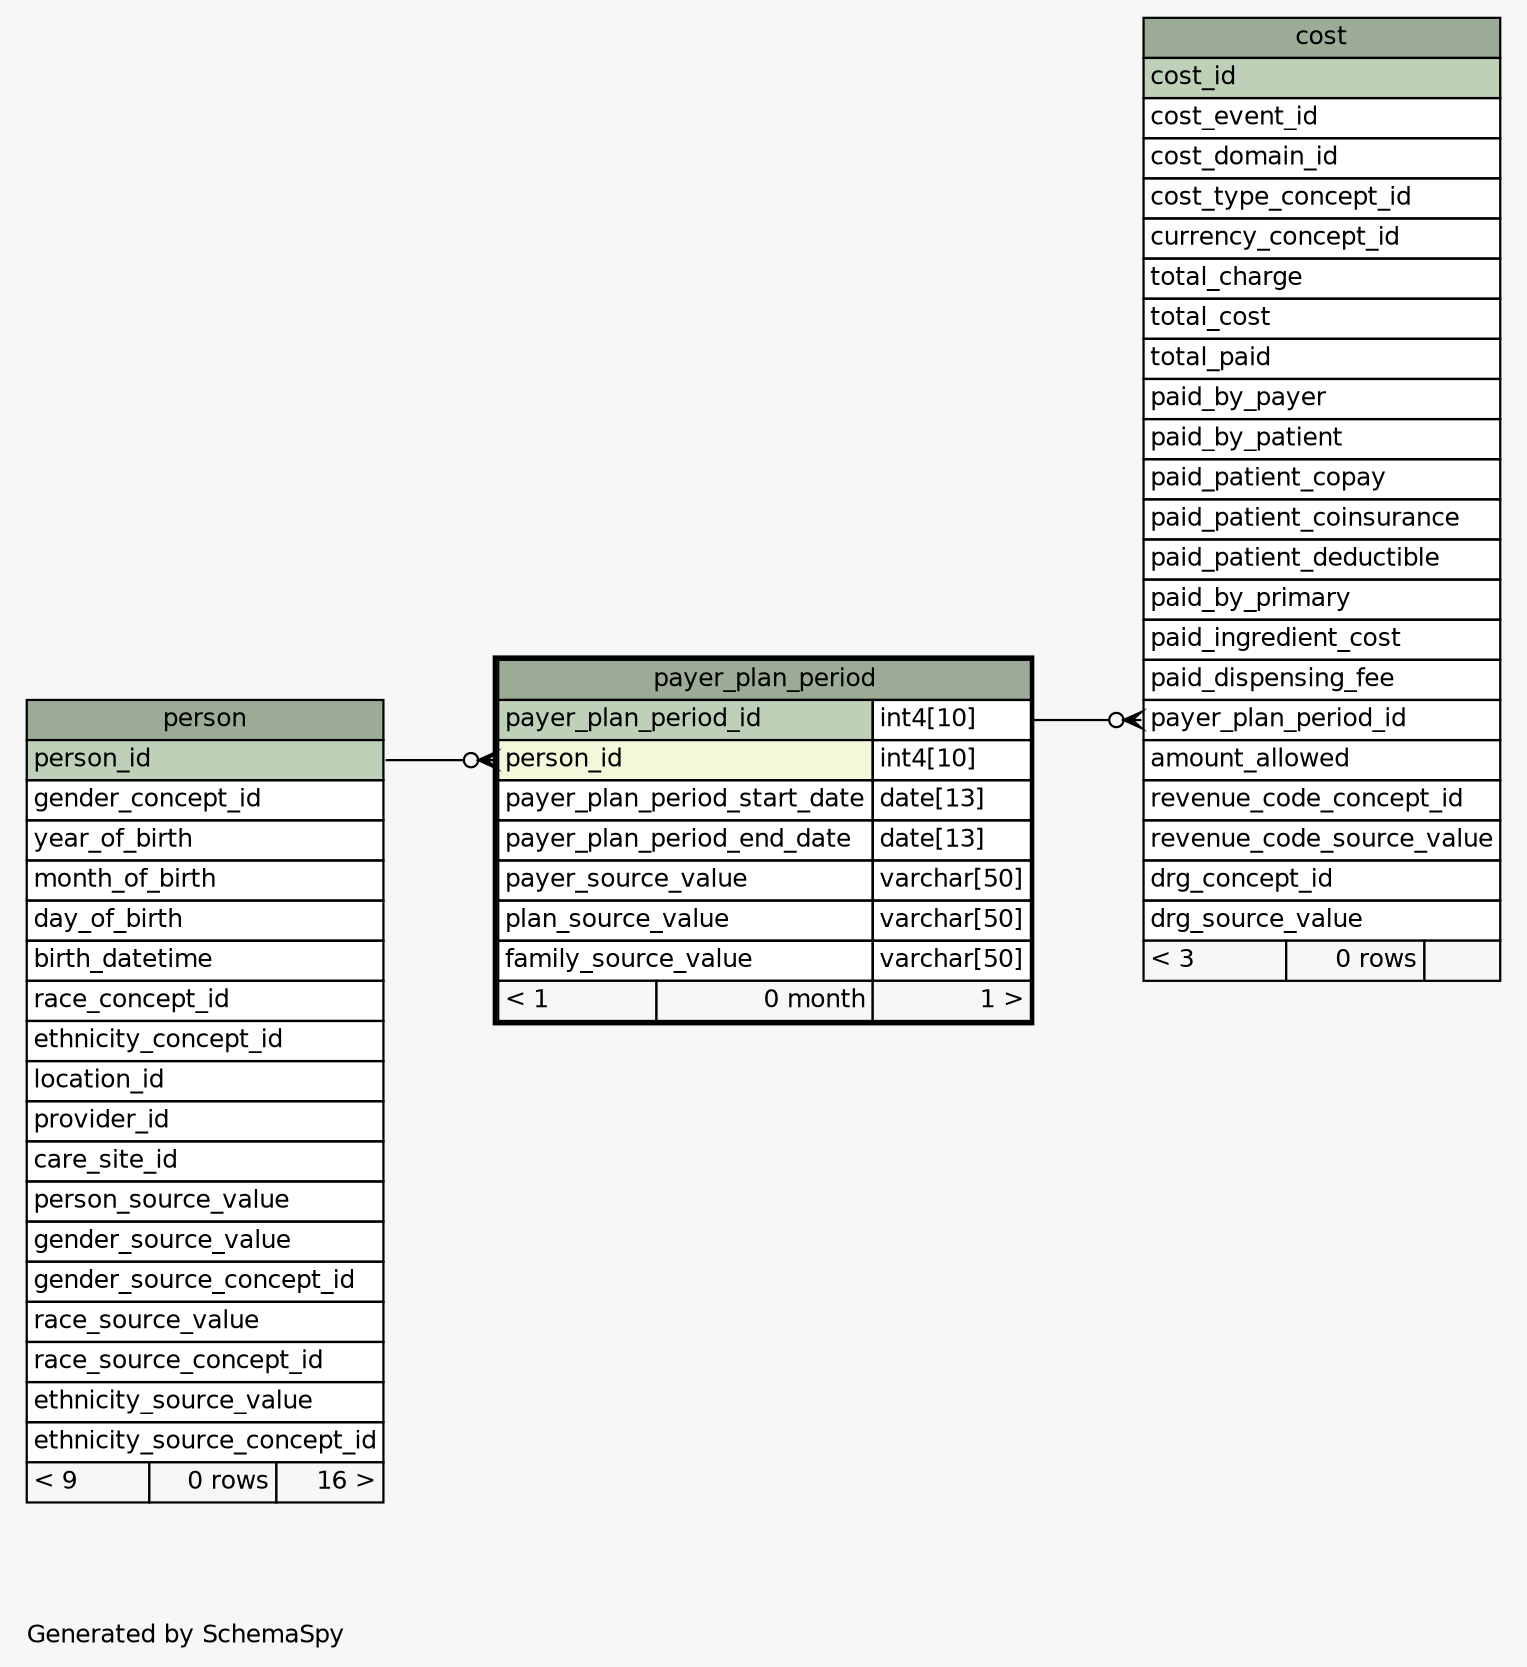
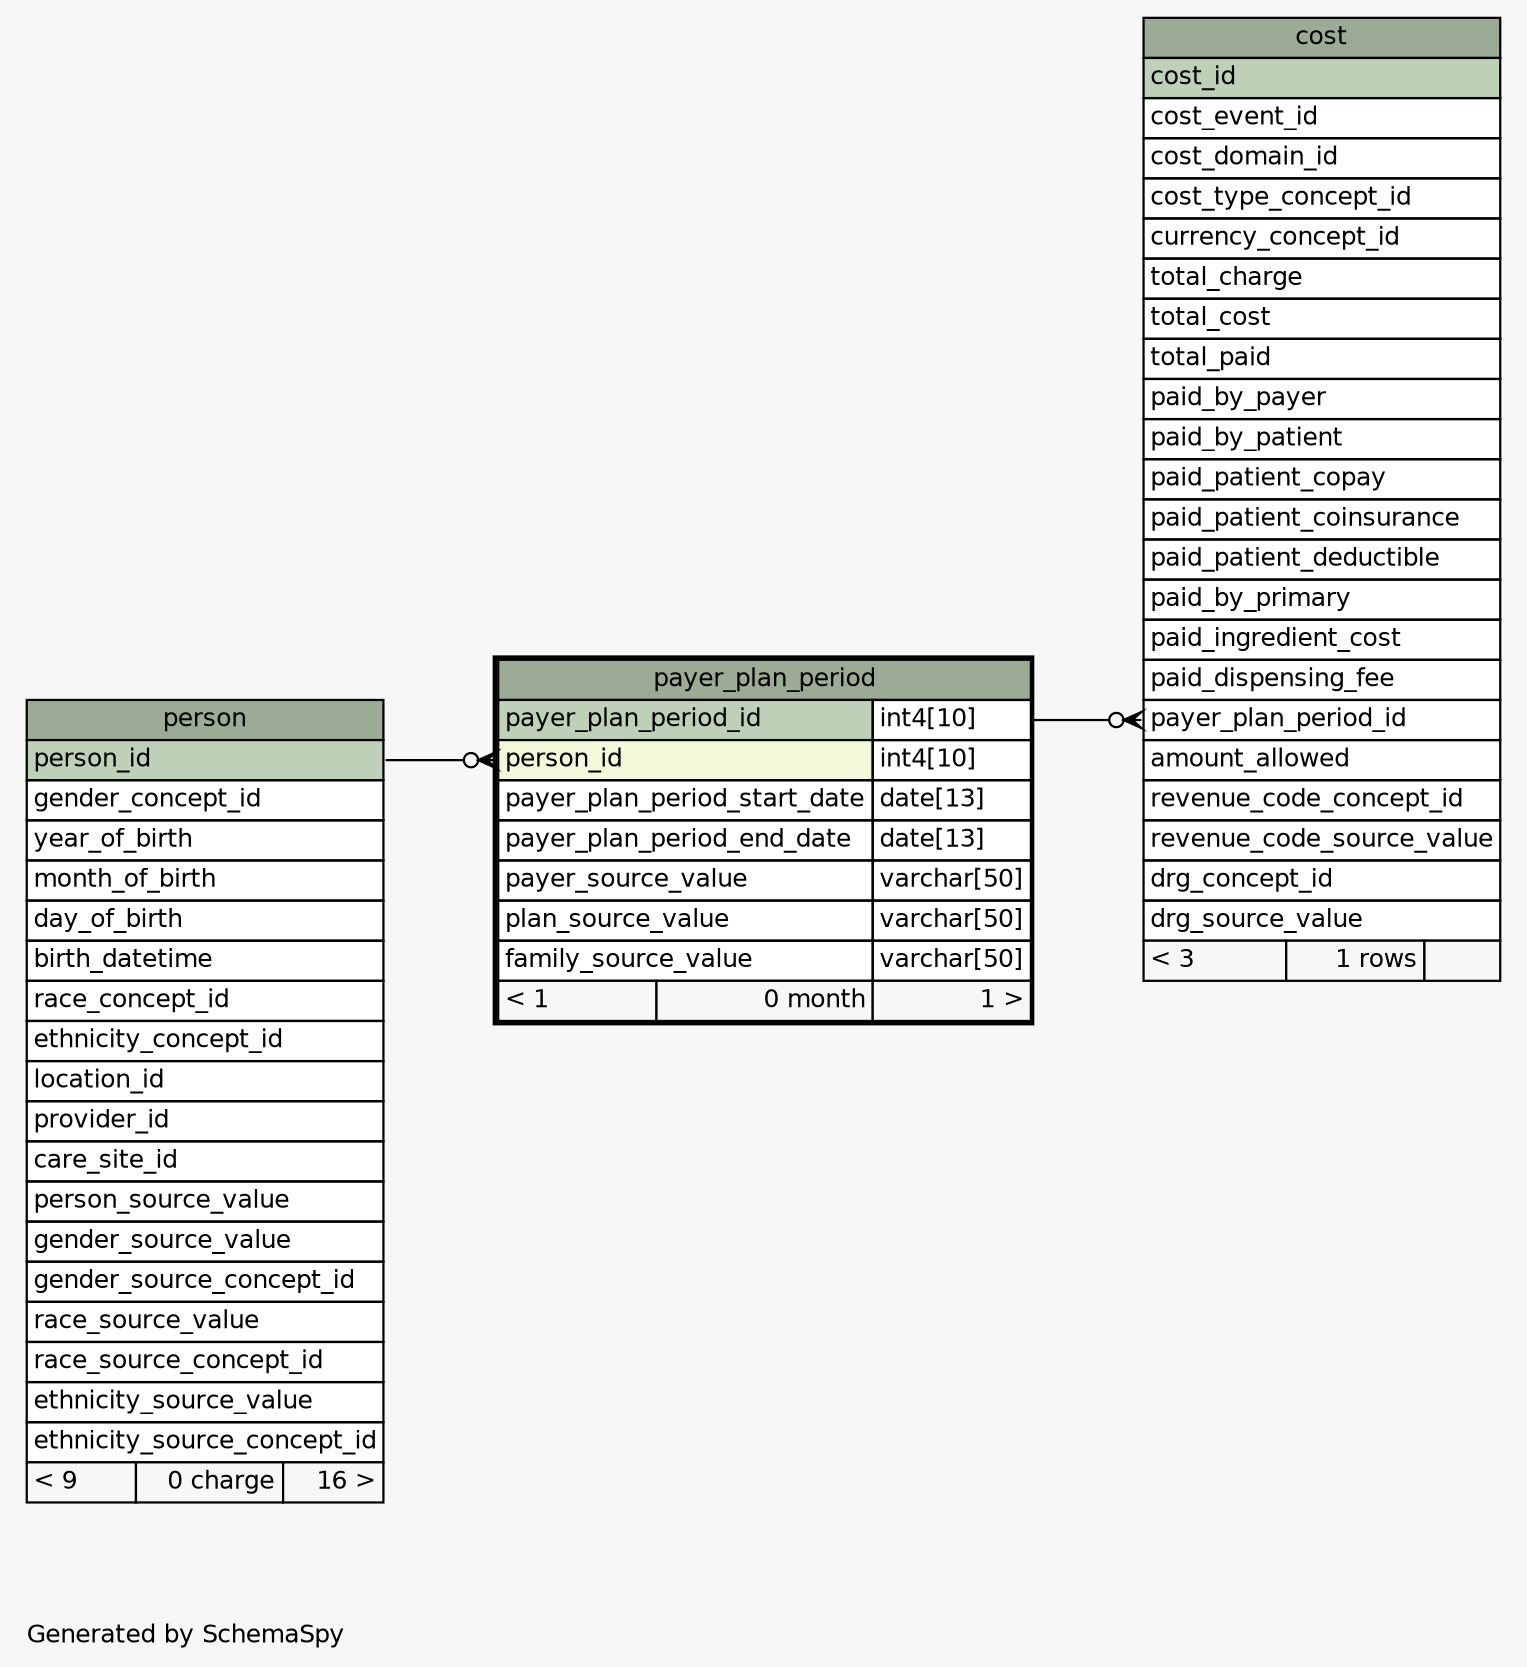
(1377, 960) -> (1377, 960)
(228, 1481) -> (222, 1481)
